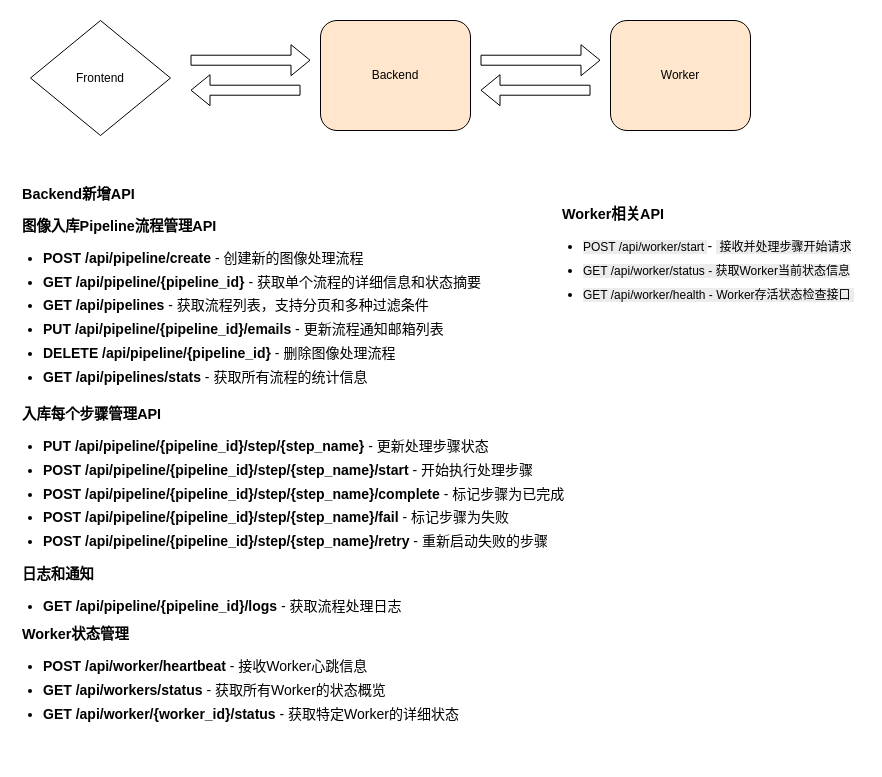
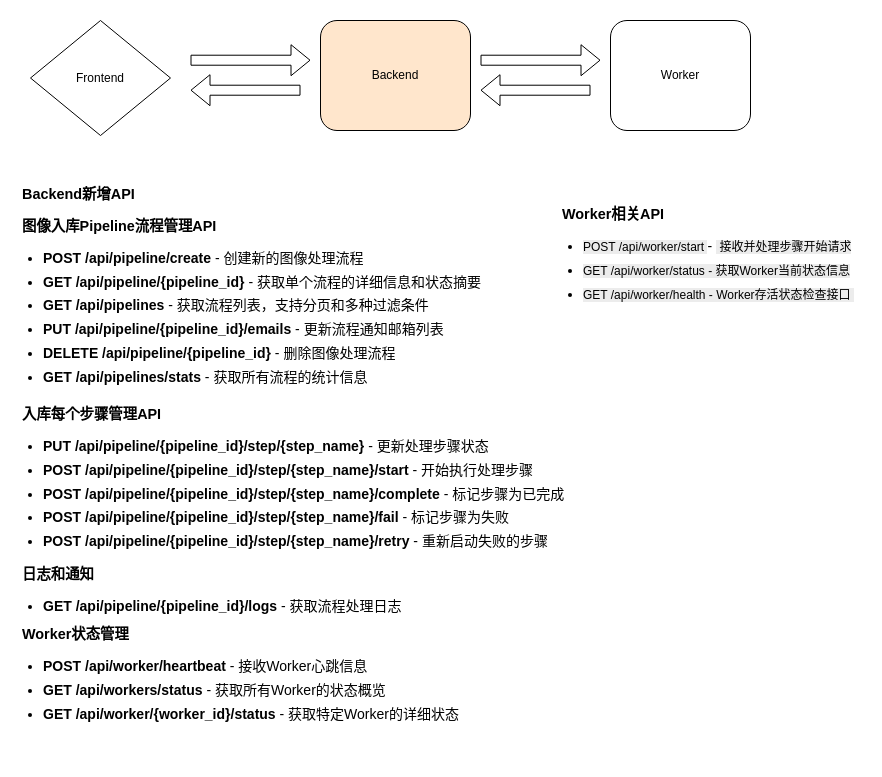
(681, 76) -> (681, 76)
